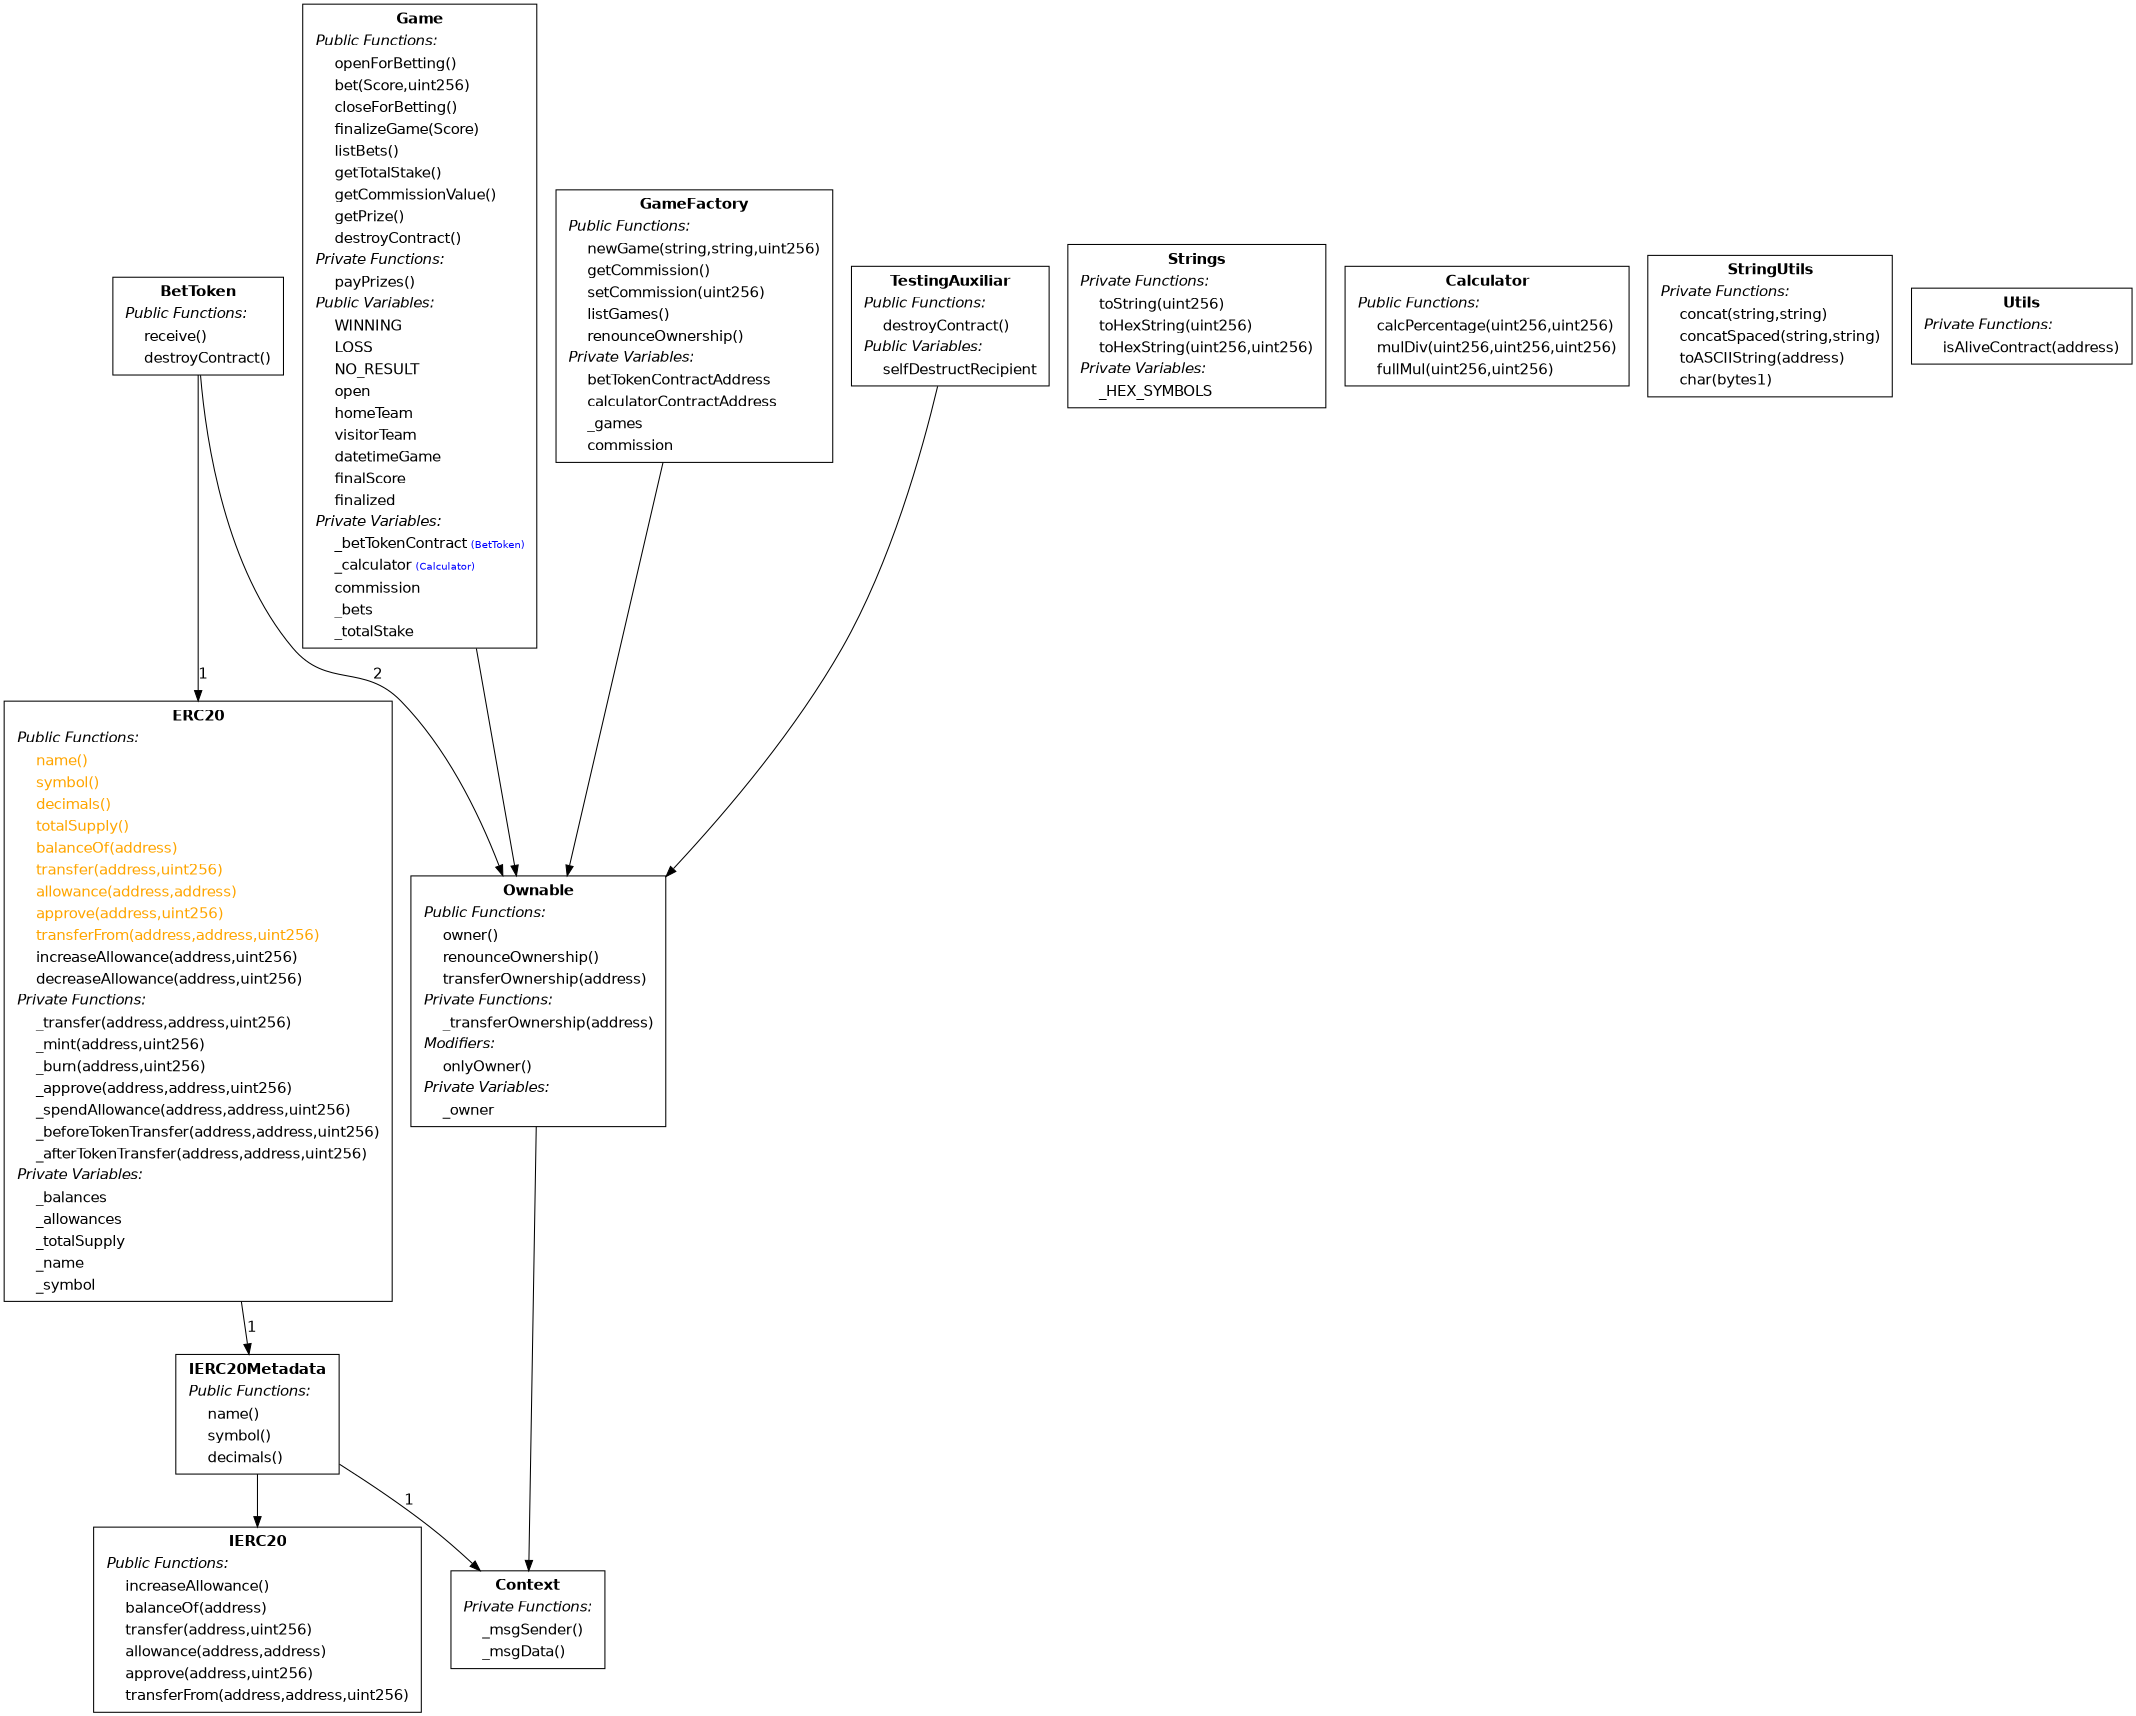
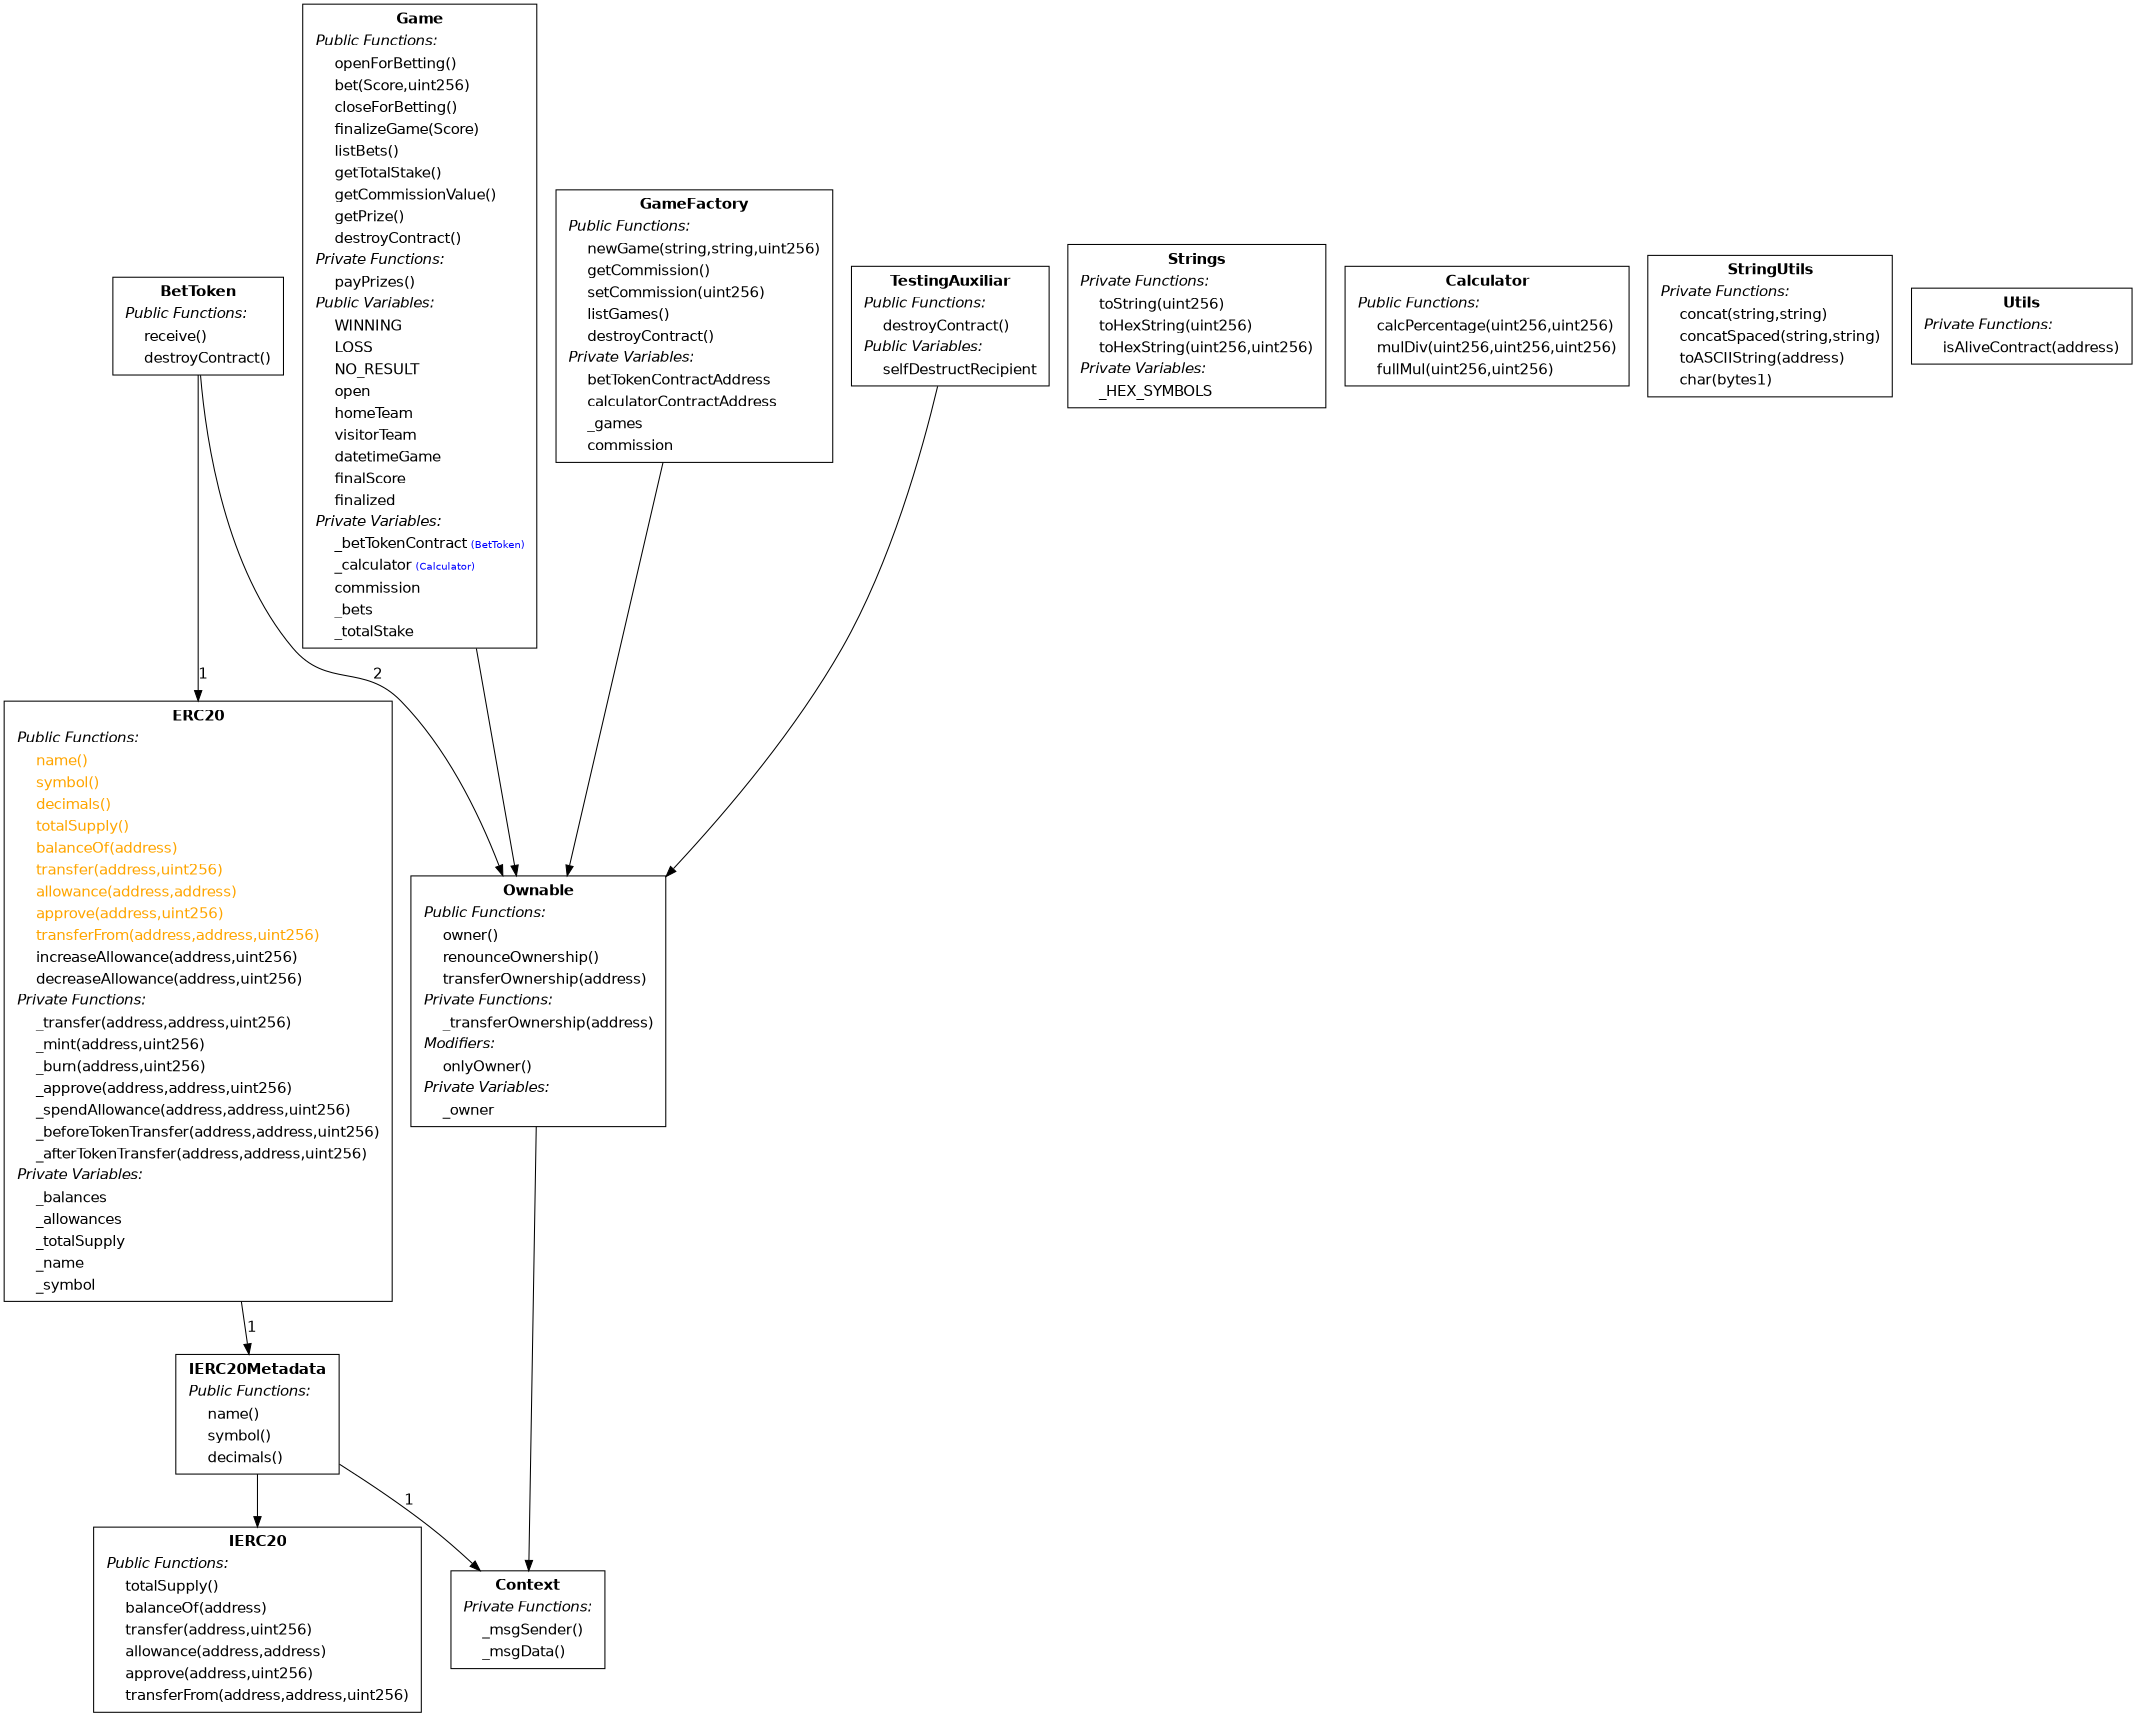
(656, 337) -> (641, 337)
(188, 1586) -> (163, 1586)
